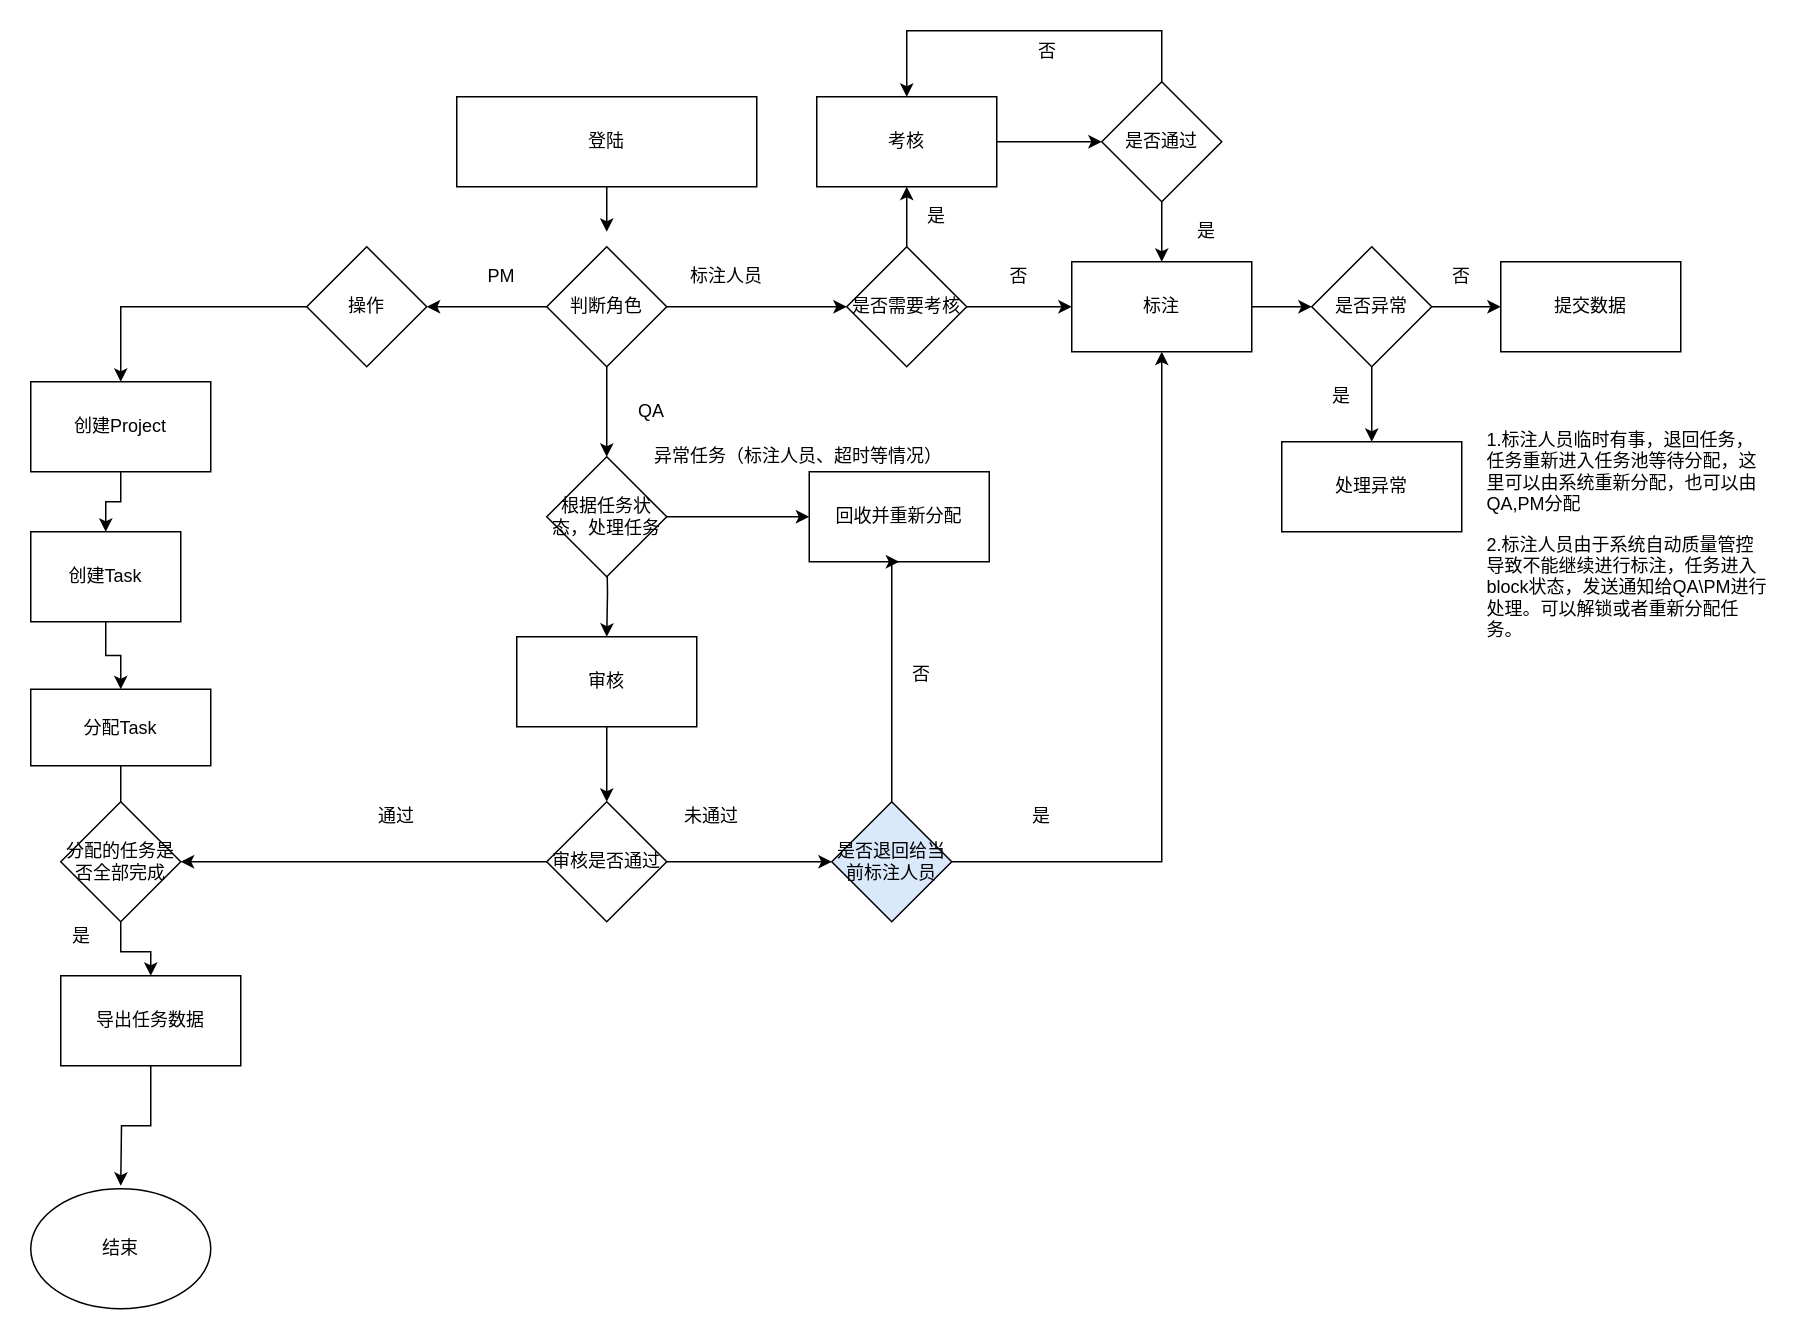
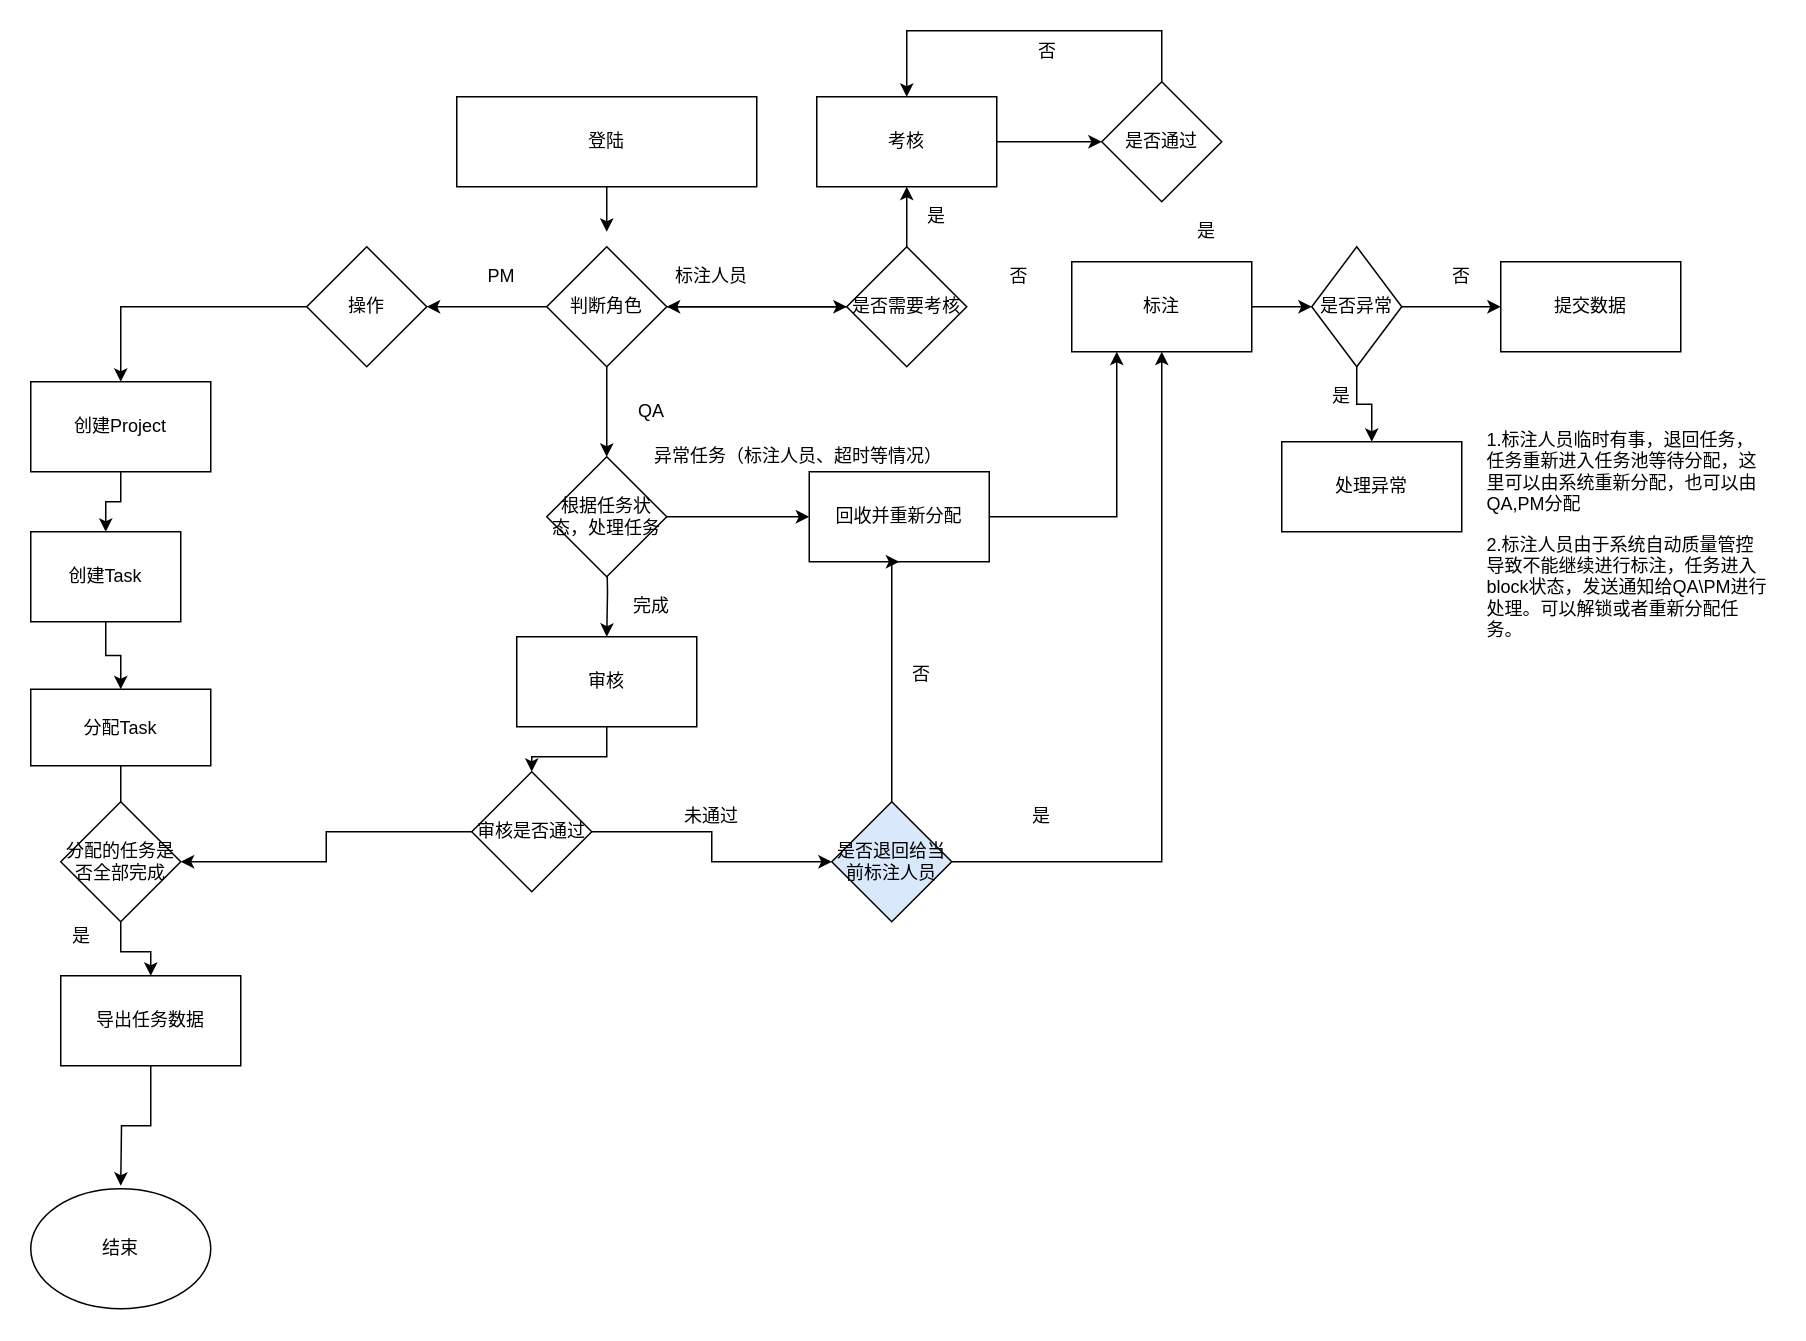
(1162, 227) -> none
(727, 277) -> (712, 277)
(1014, 307) -> (845, 307)
(1372, 307) -> (1357, 307)
none -> (1117, 503)
none -> (652, 607)
(397, 817) -> none
(607, 862) -> (532, 832)
